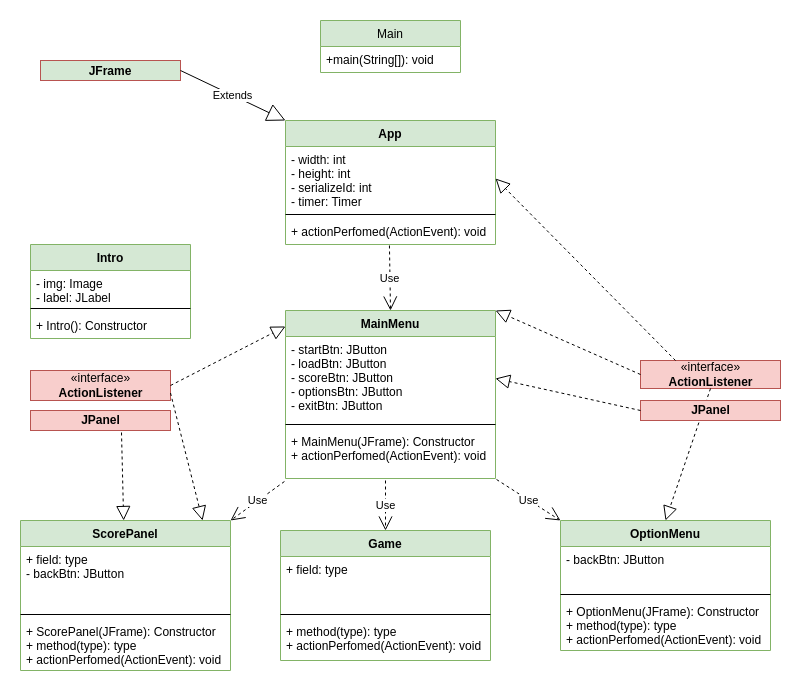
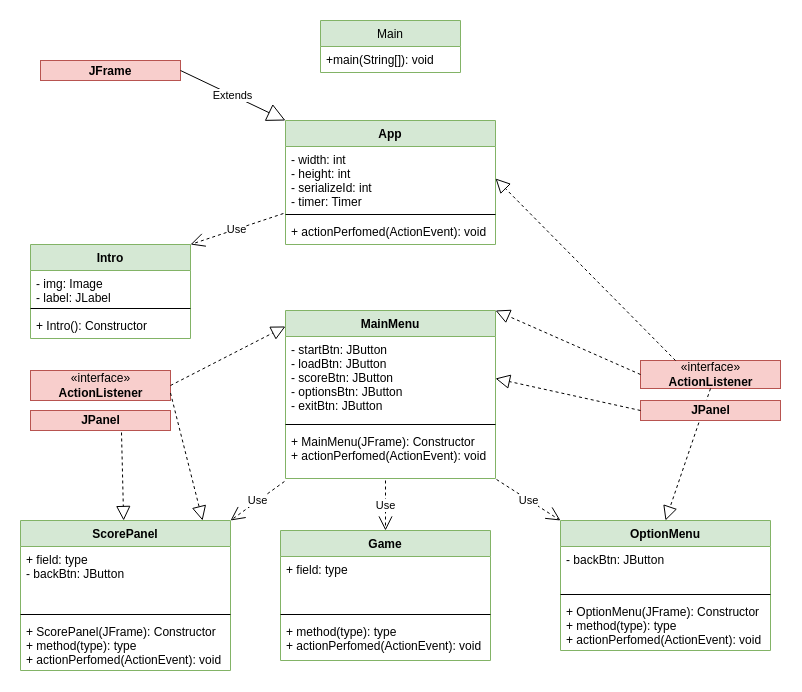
(111, 71) -> (111, 71)
none -> (238, 228)
(390, 277) -> none
